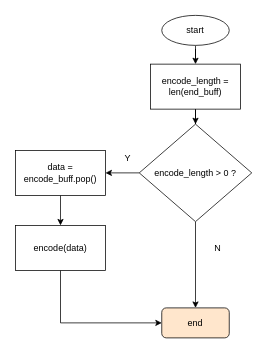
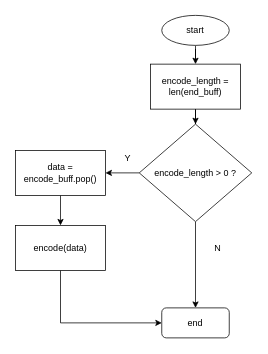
(195, 323) -> (195, 323)
